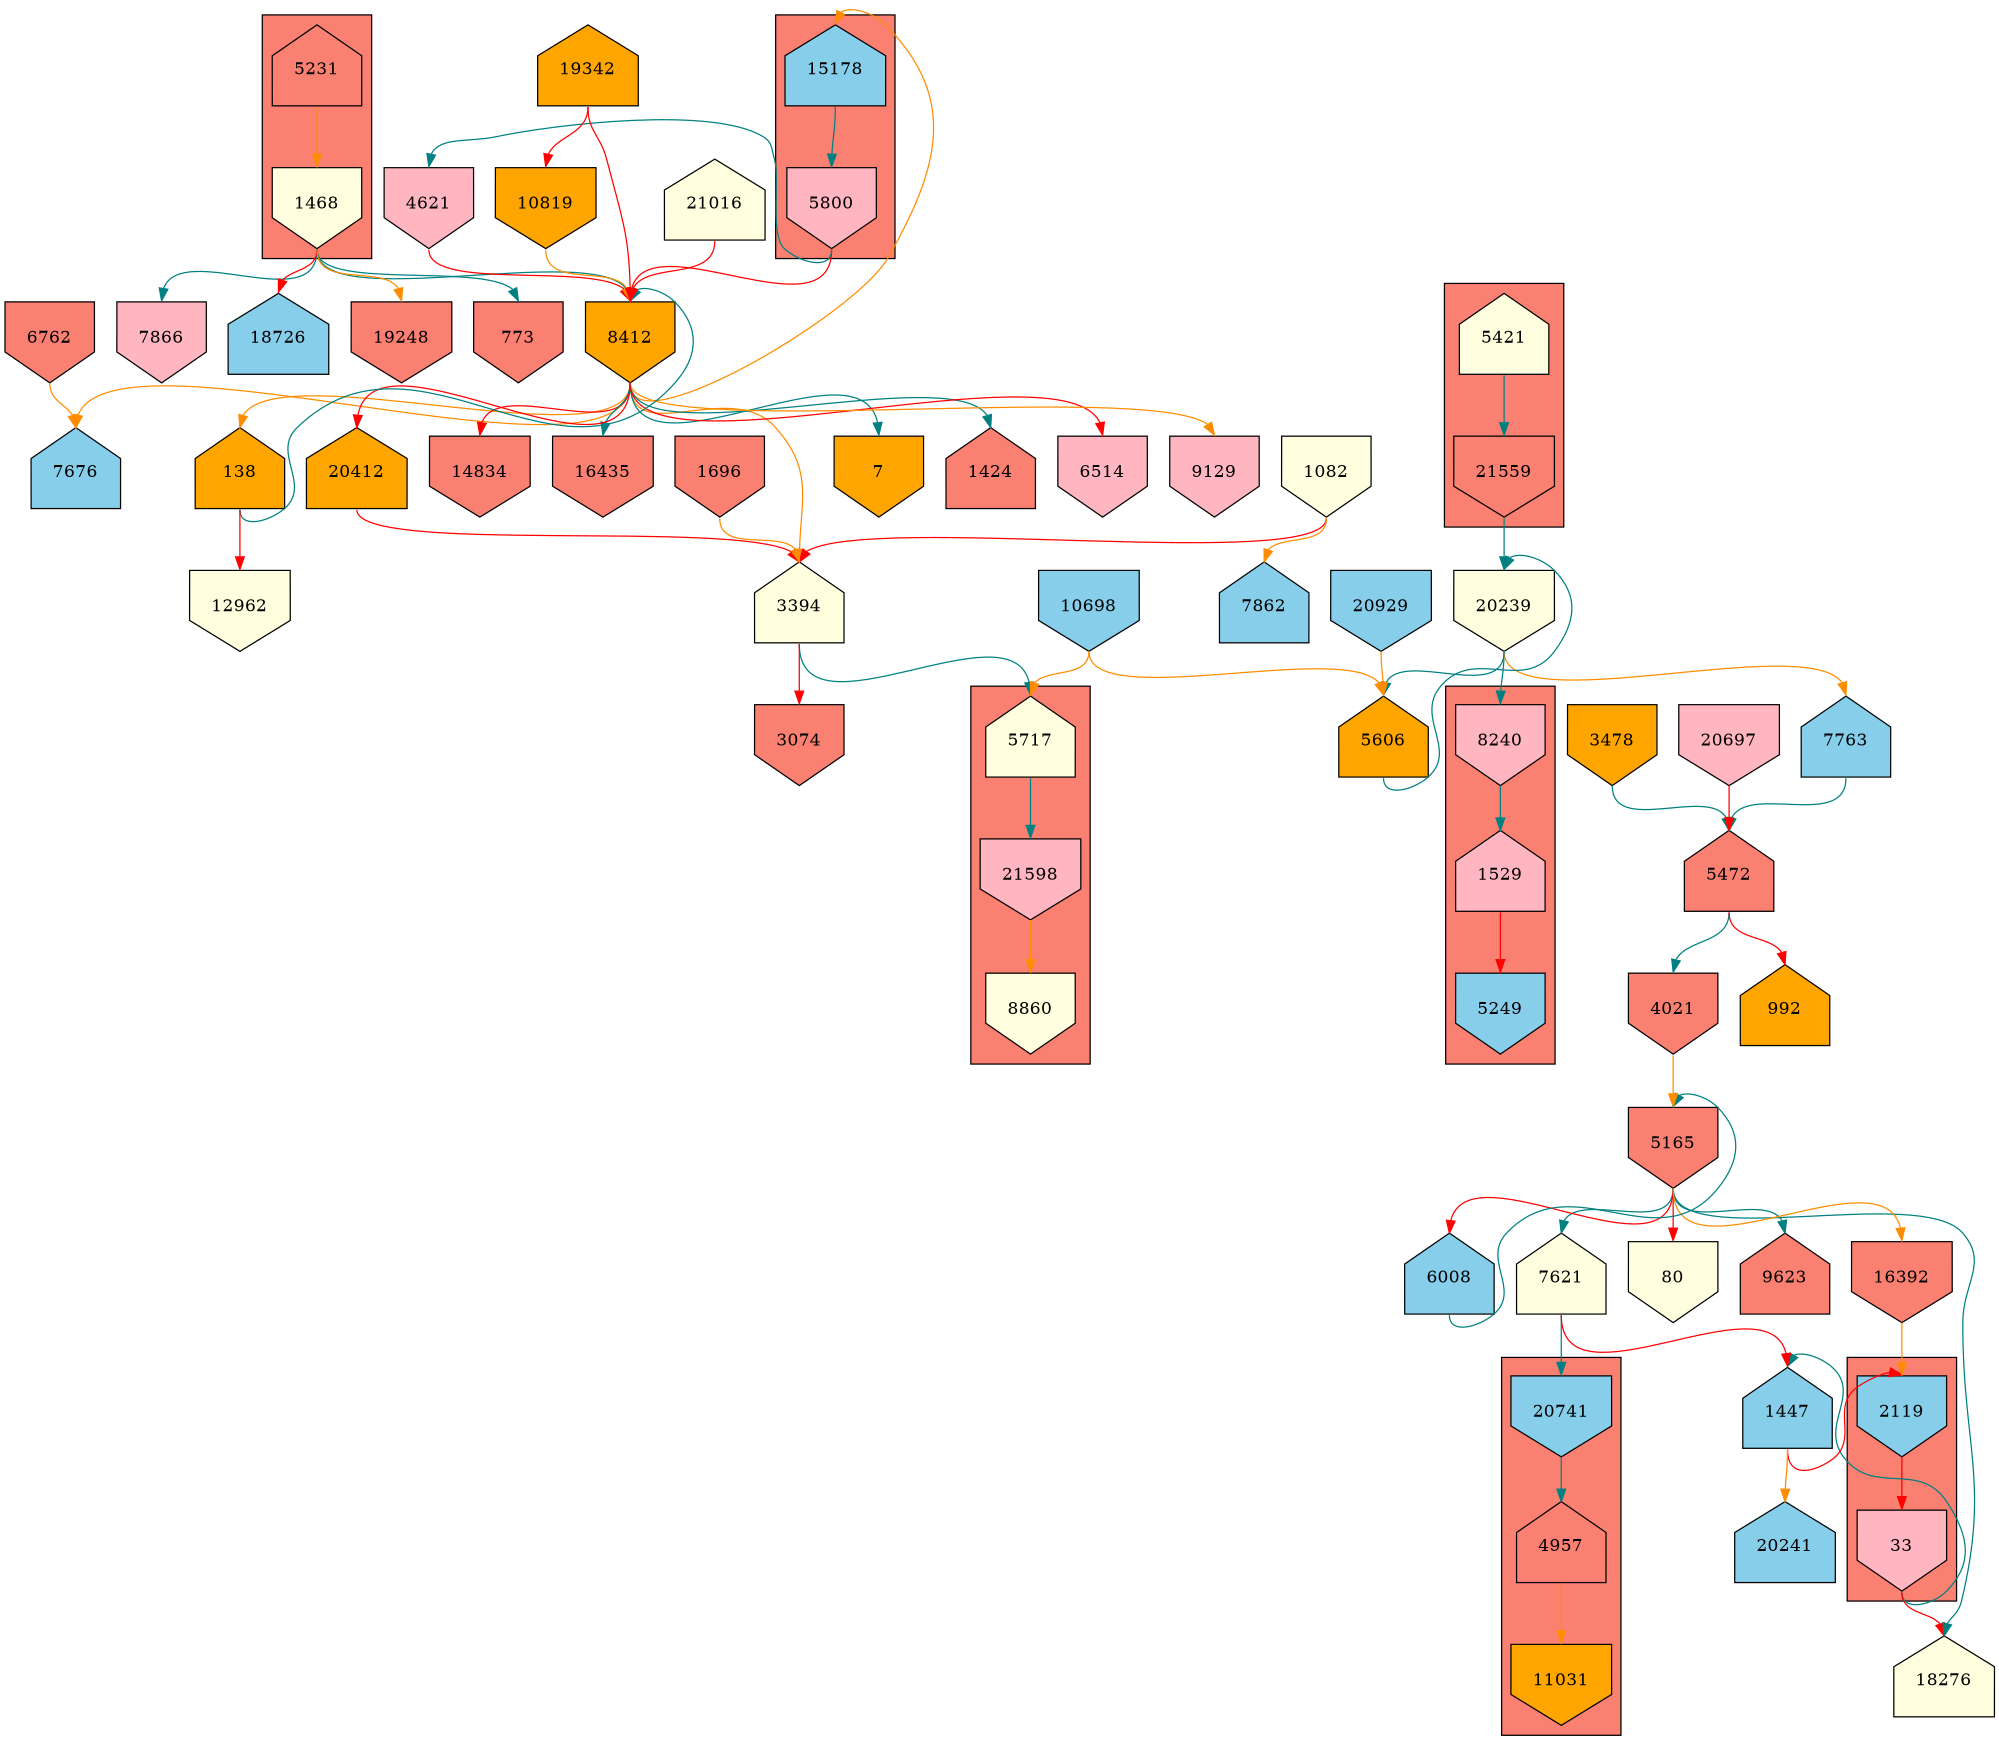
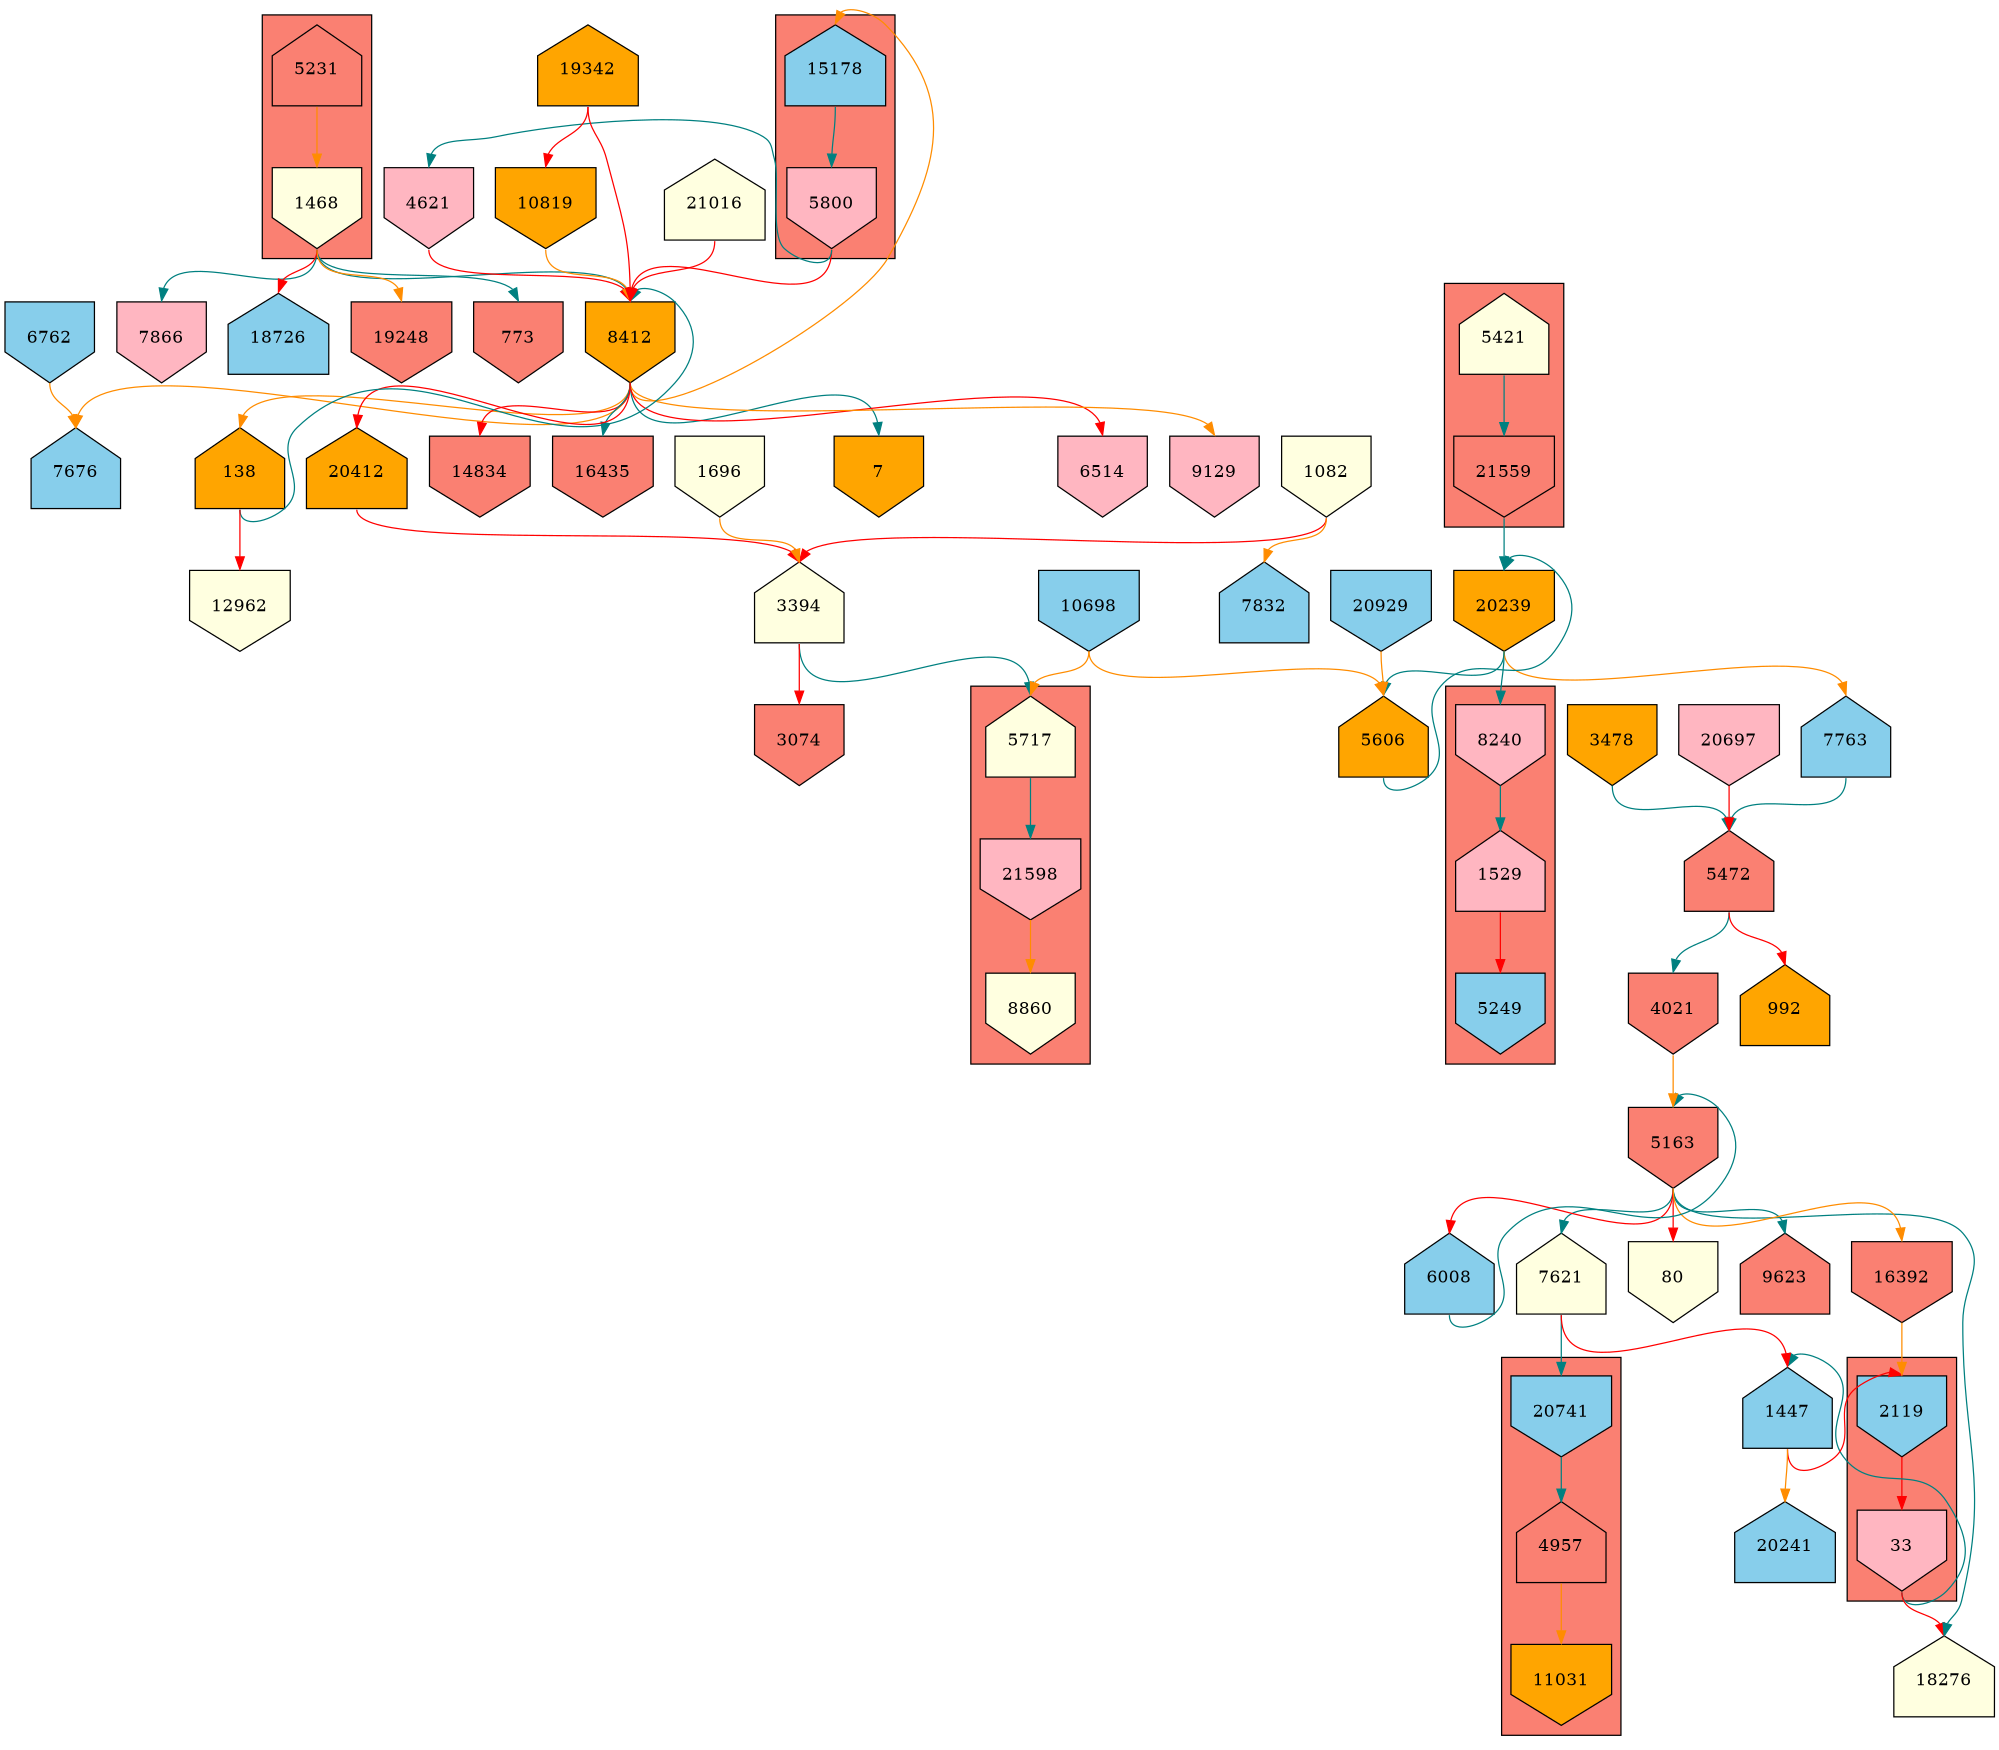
(50, 338) -> (50, 338)
(777, 429) -> none
(720, 472) -> (720, 472)
(991, 472) -> none
(1264, 607) -> (1264, 607)
(1504, 607) -> (1504, 607)
(1673, 1144) -> (1673, 1144)
